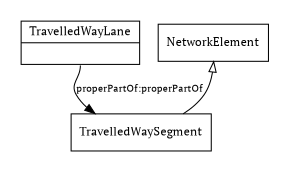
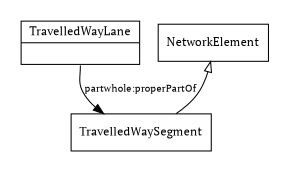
(140, 89) -> (141, 89)
